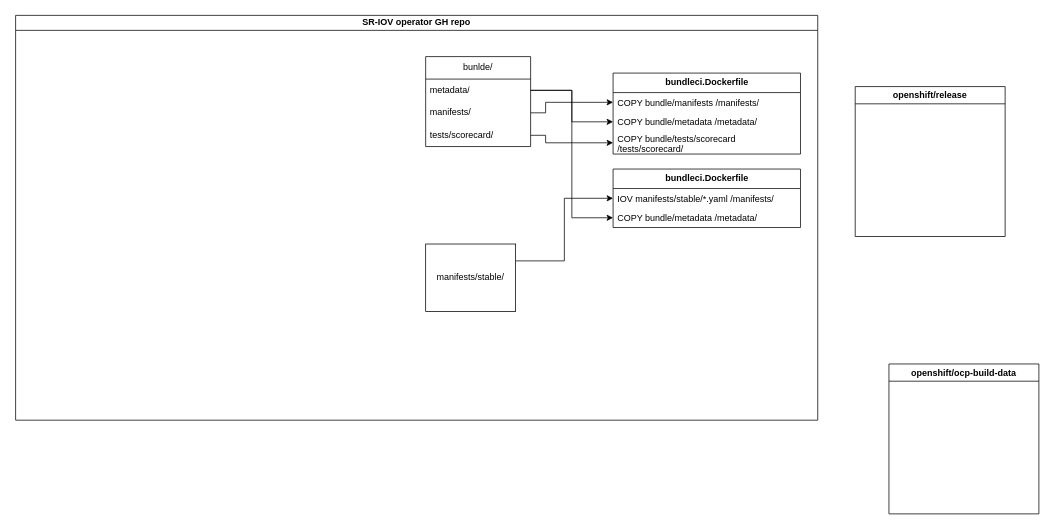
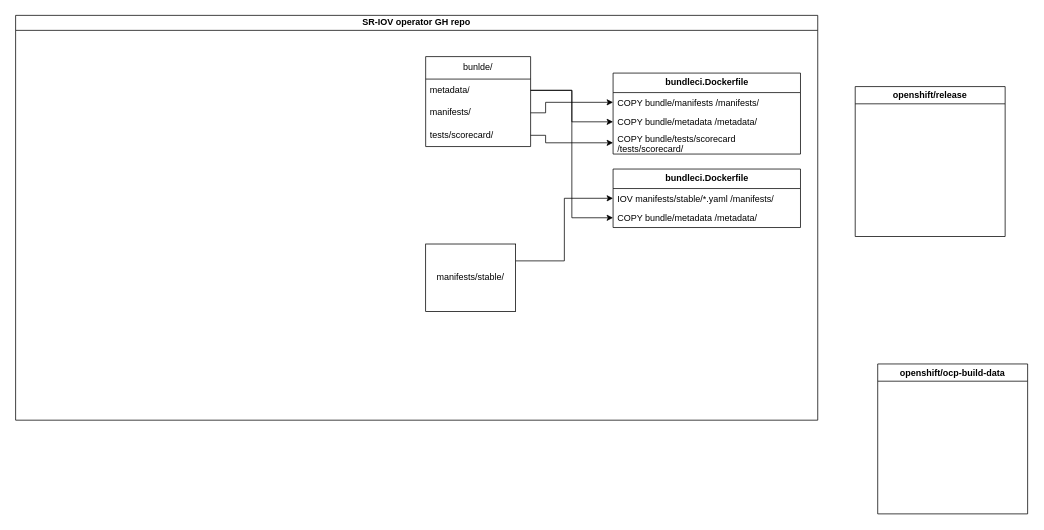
(964, 439) -> (953, 439)
